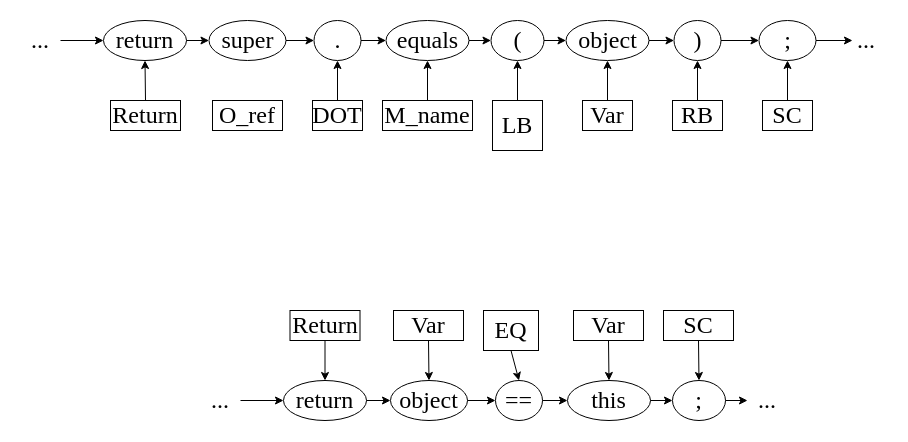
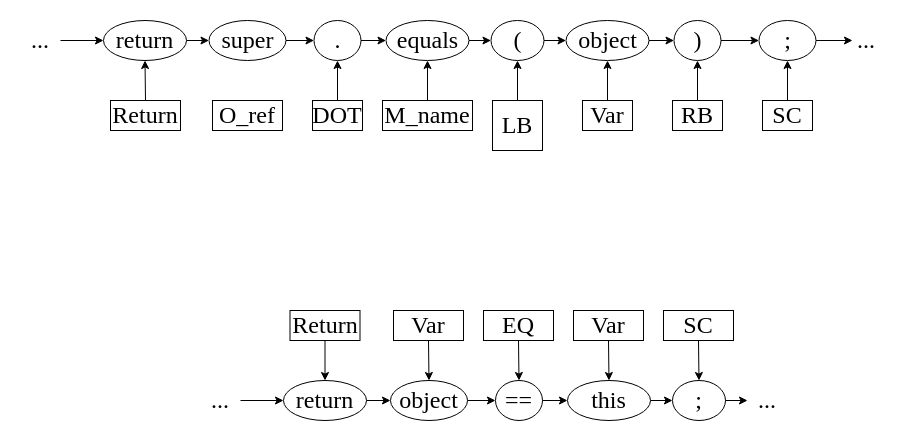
(511, 331) -> (519, 326)
